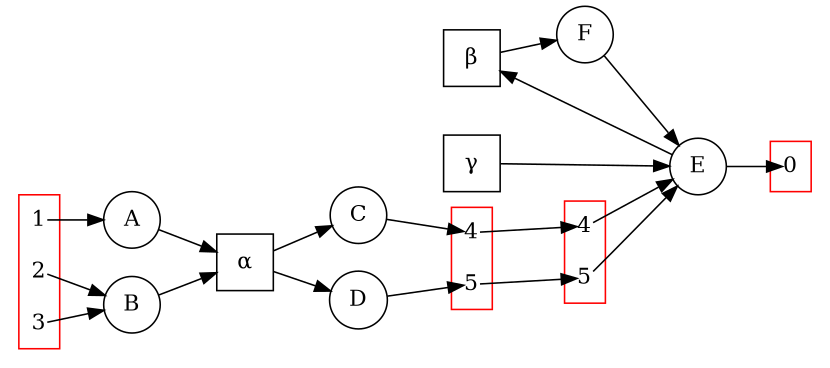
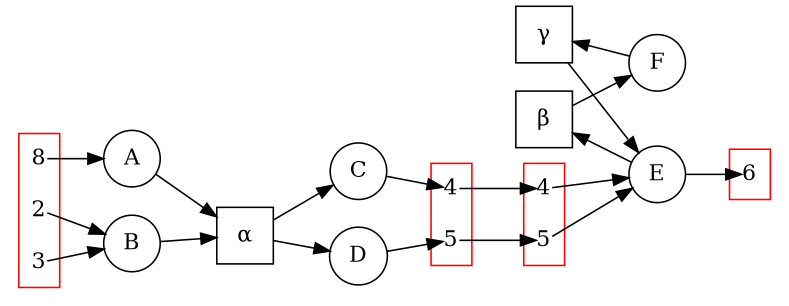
(636, 94) -> (609, 51)
(791, 167) -> (750, 174)
(39, 220) -> (39, 159)
